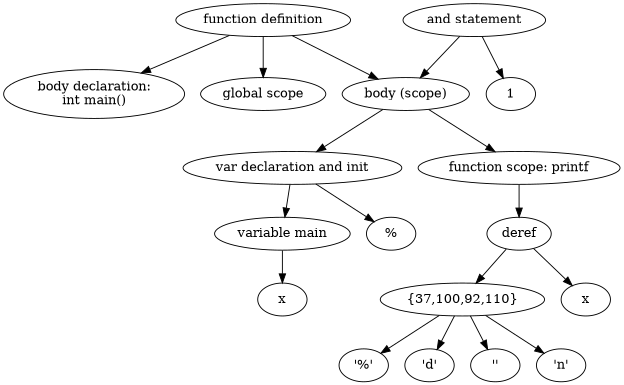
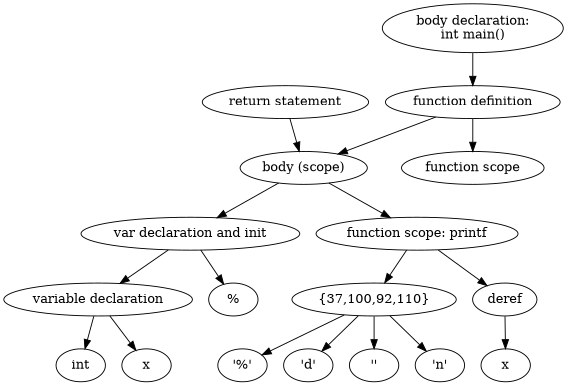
(474, 20) -> (285, 102)
(190, 52) -> (473, 65)
(263, 94) -> (473, 168)
(511, 94) -> none
(282, 234) -> (98, 300)
(494, 263) -> (398, 263)
none -> (81, 365)
